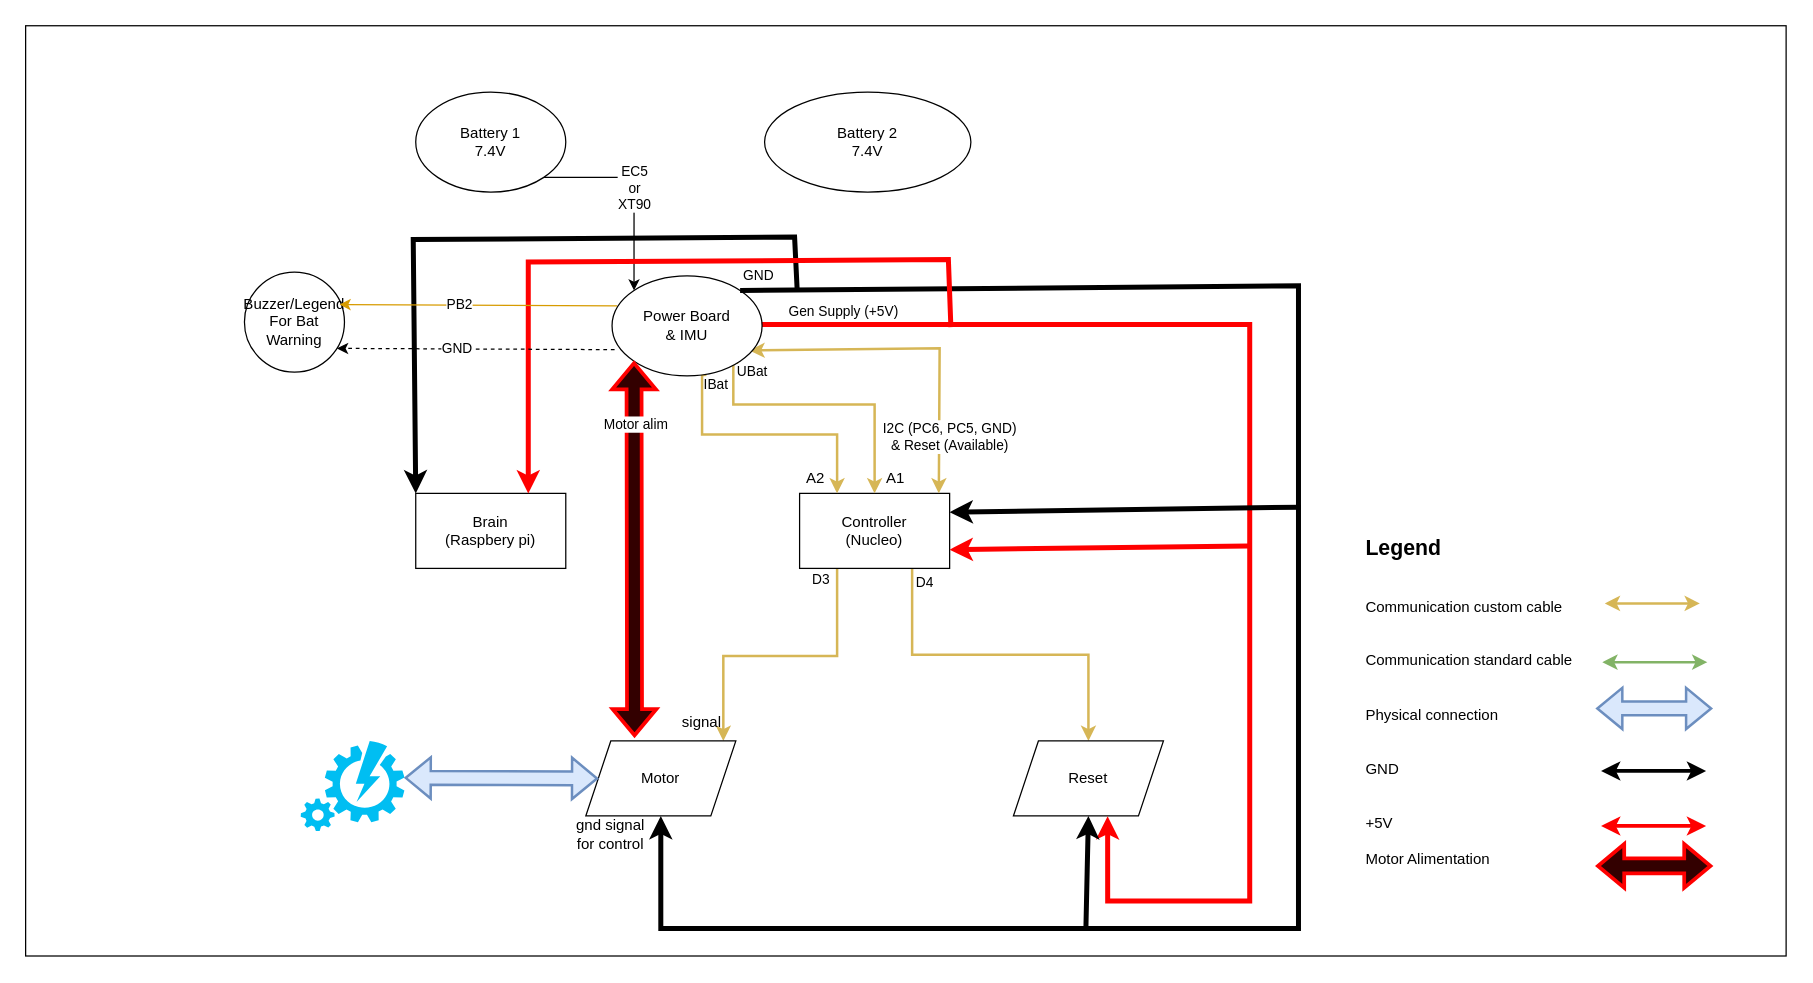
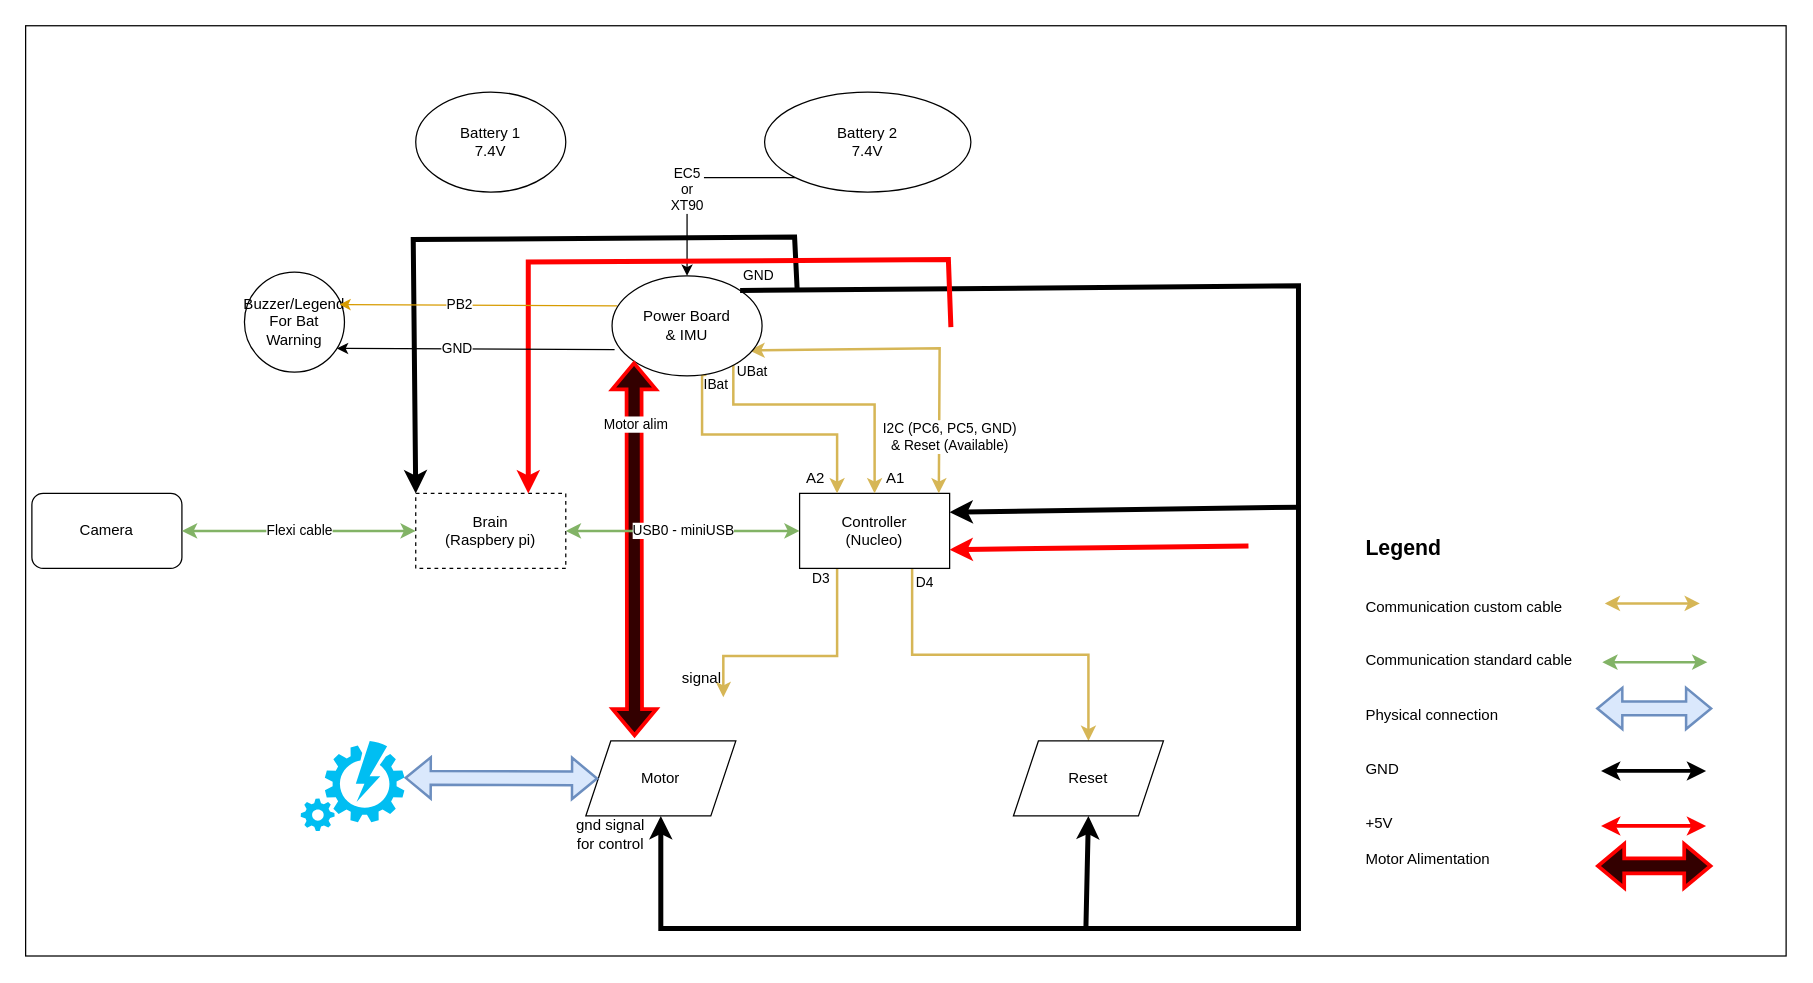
none -> (696, 177)
(634, 184) -> none
(542, 349) -> (542, 349)
(1249, 473) -> none
none -> (107, 531)
none -> (298, 531)
(491, 531) -> (491, 531)
none -> (682, 531)
(702, 722) -> (702, 678)
